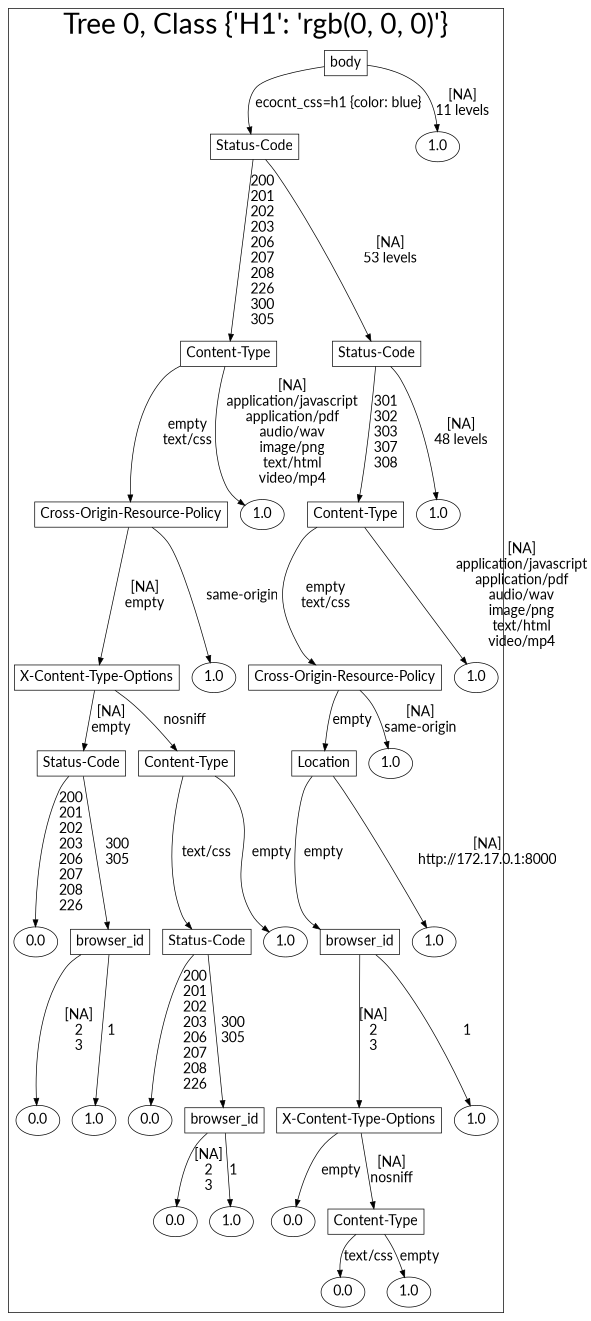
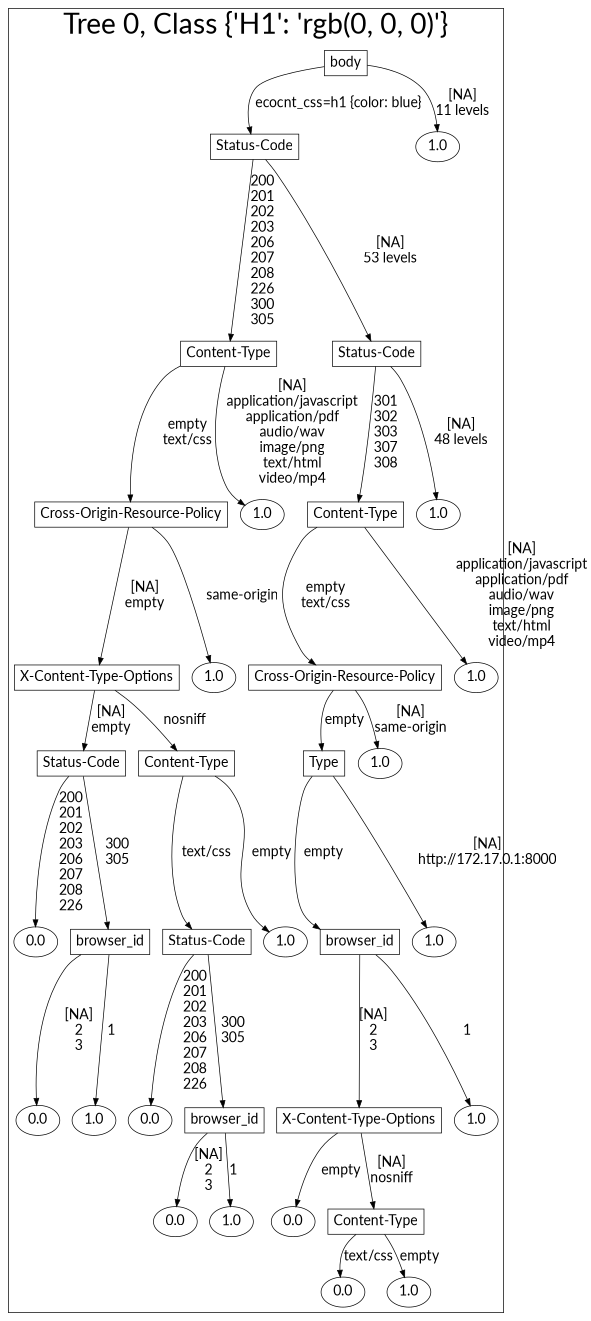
(324, 763) -> (324, 763)
